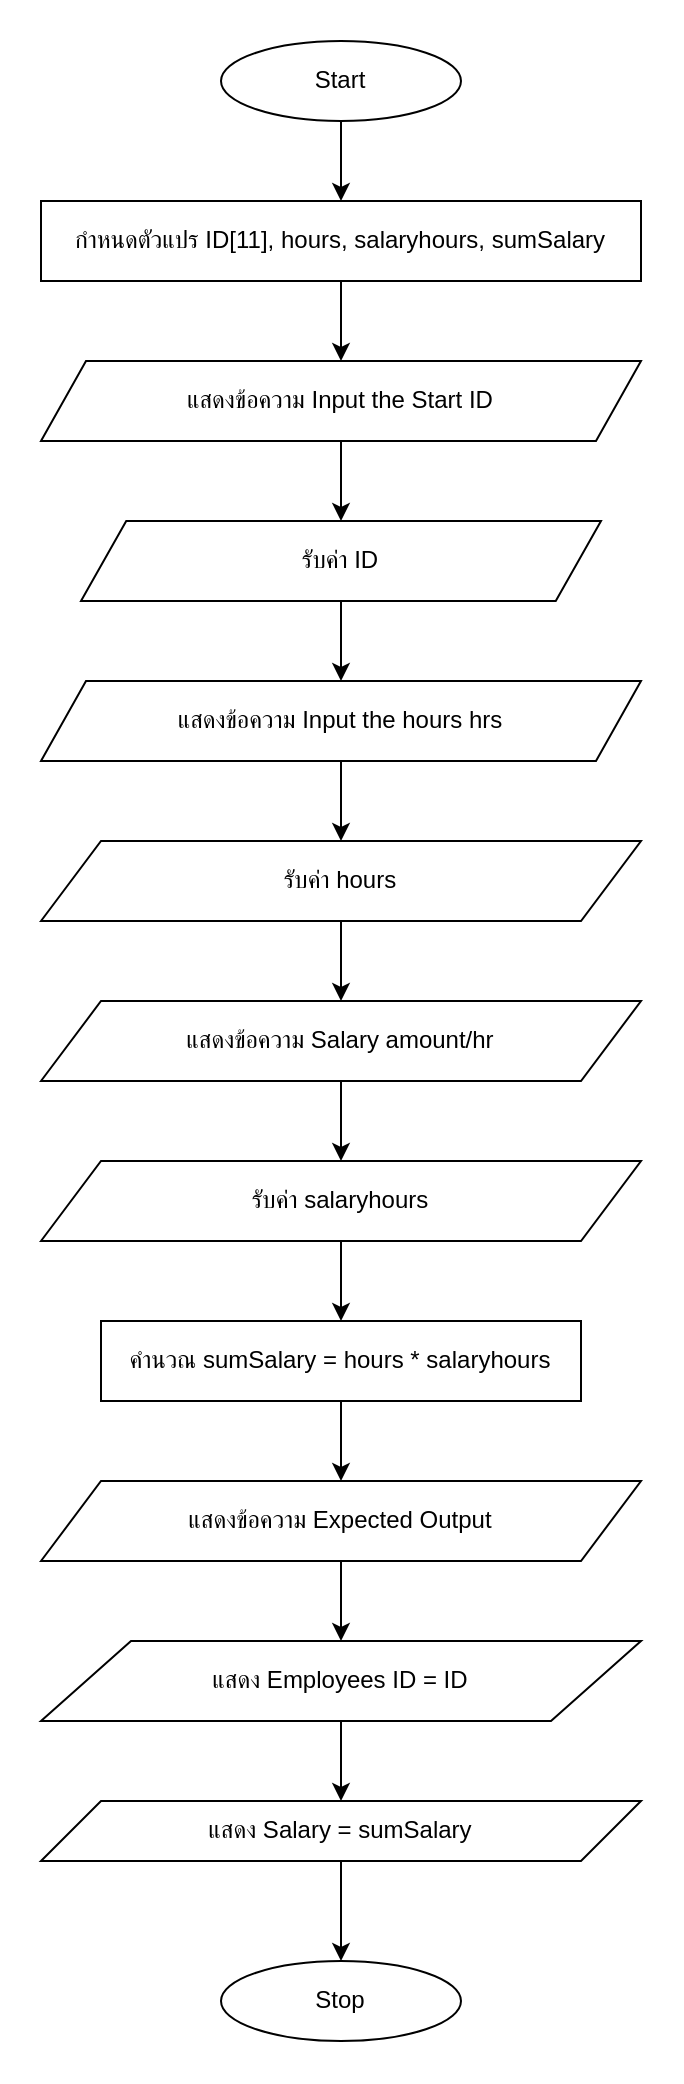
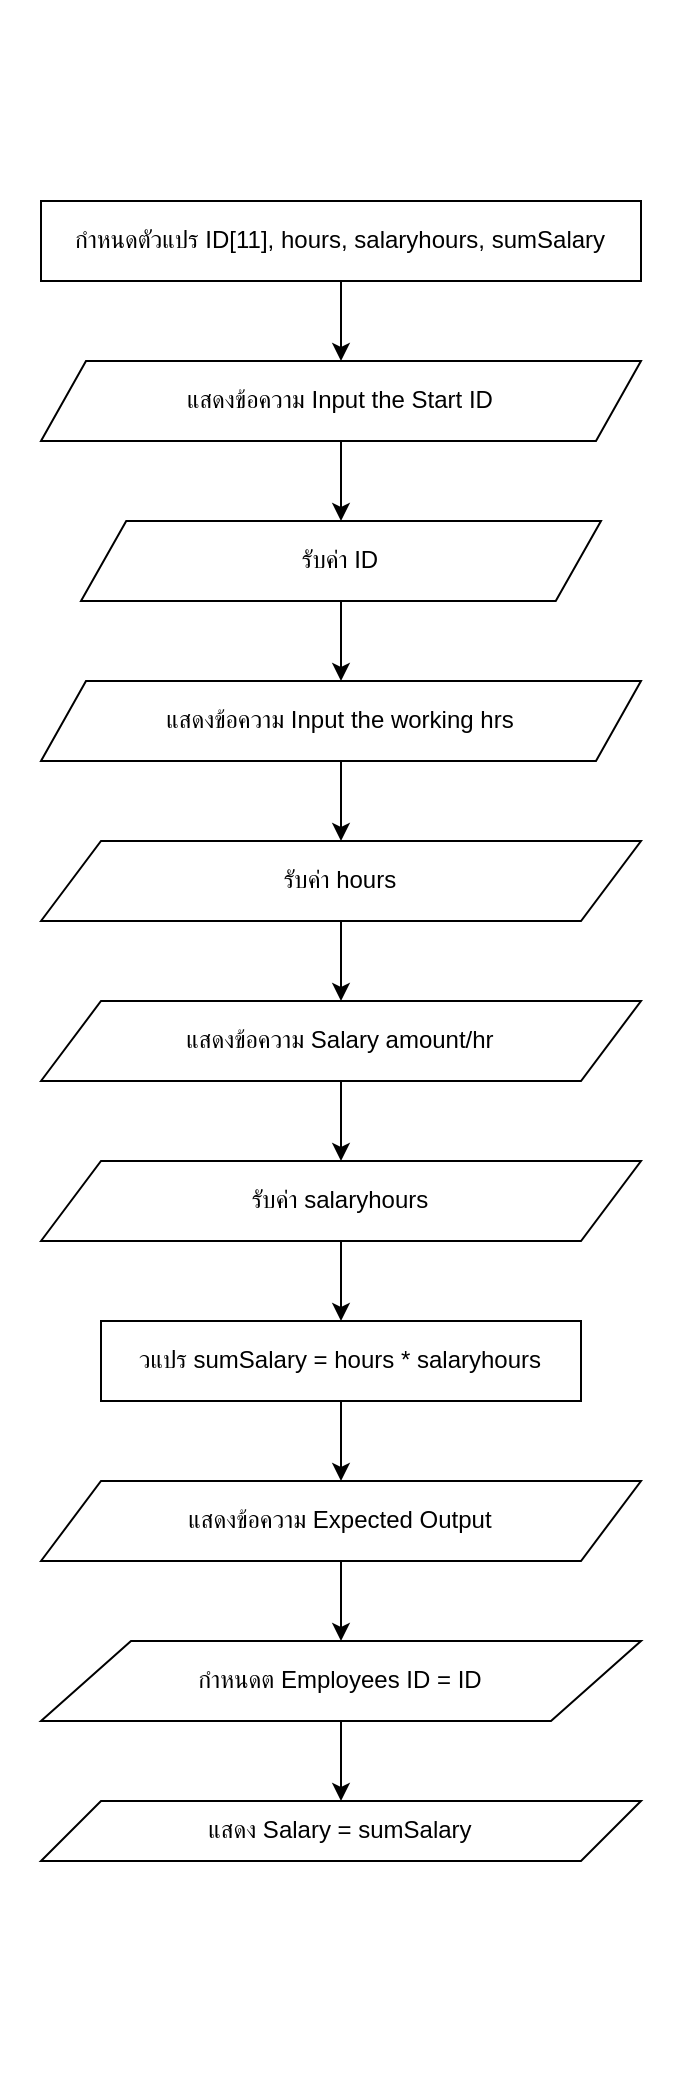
(341, 81) -> none
(341, 154) -> none
(341, 721) -> (341, 721)
(341, 1361) -> (341, 1361)
(341, 1681) -> (341, 1681)
(341, 1904) -> none
(341, 2001) -> none
